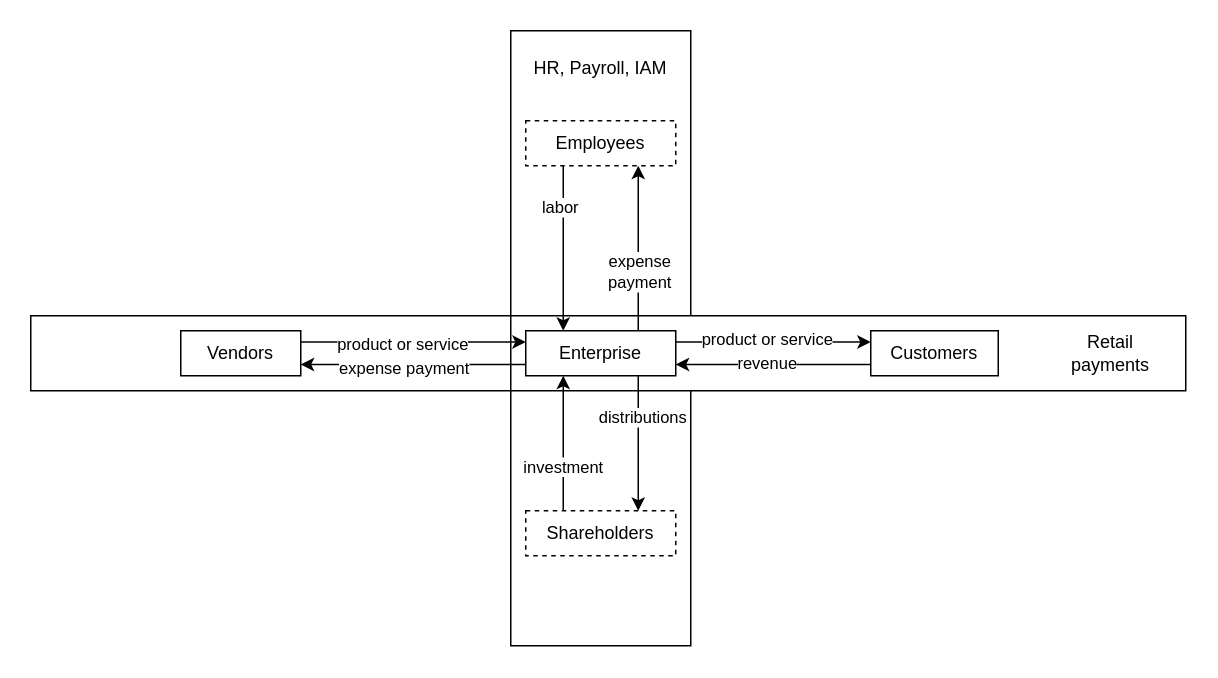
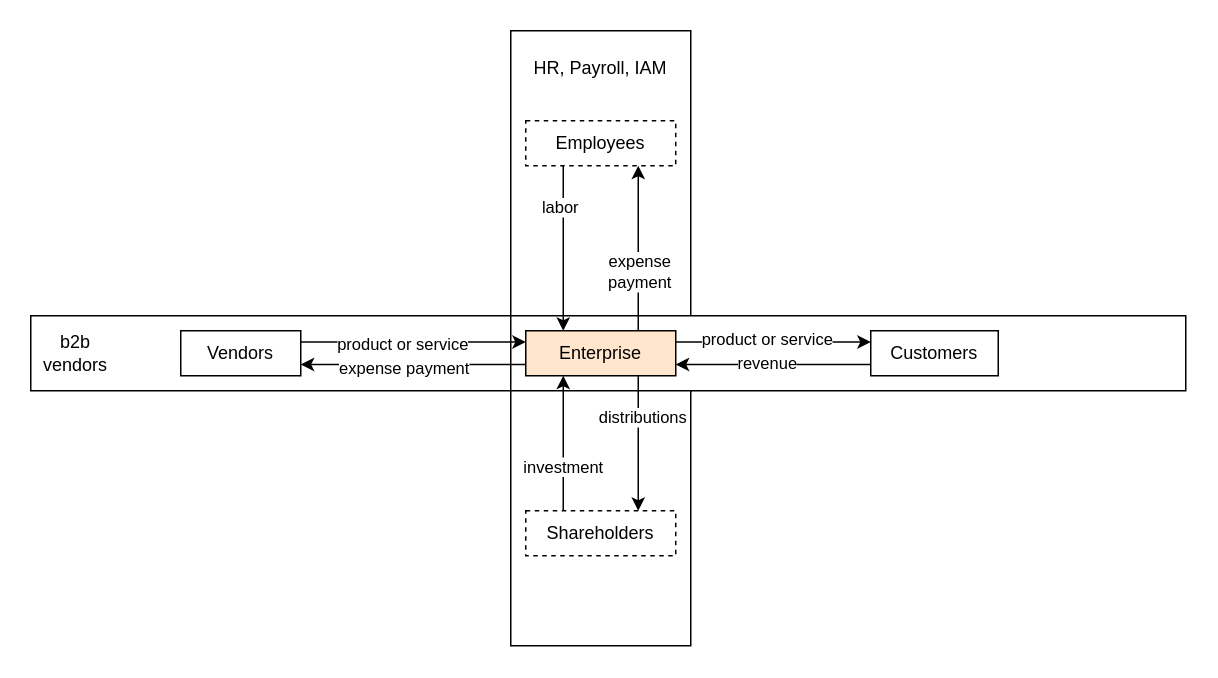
none -> (76, 353)
(601, 353) -> (601, 353)
(1111, 353) -> none
